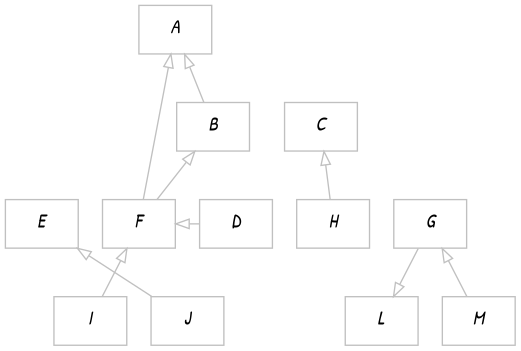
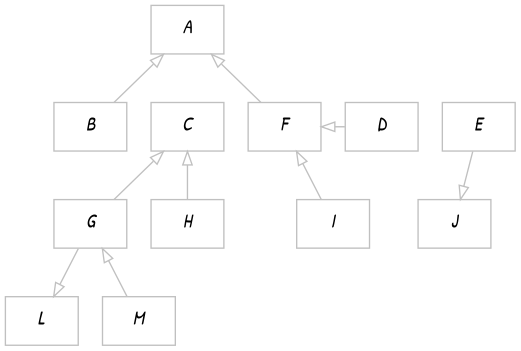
none -> (134, 180)
(170, 183) -> none
(122, 277) -> (468, 169)
